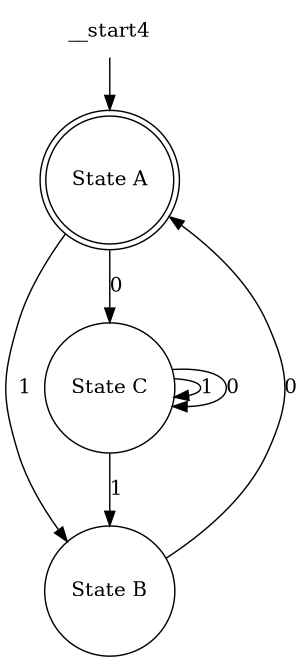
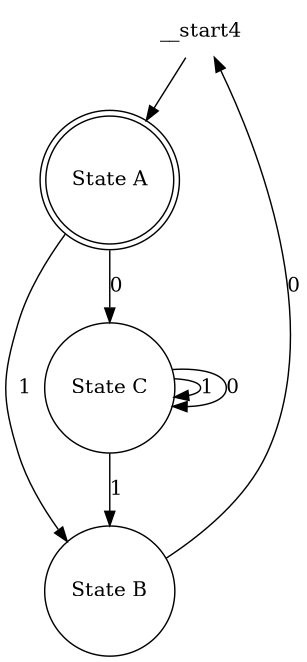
(284, 396) -> (290, 332)
